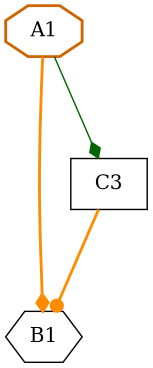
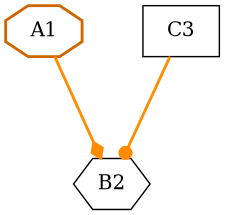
(73, 99) -> none
(44, 337) -> (112, 184)
